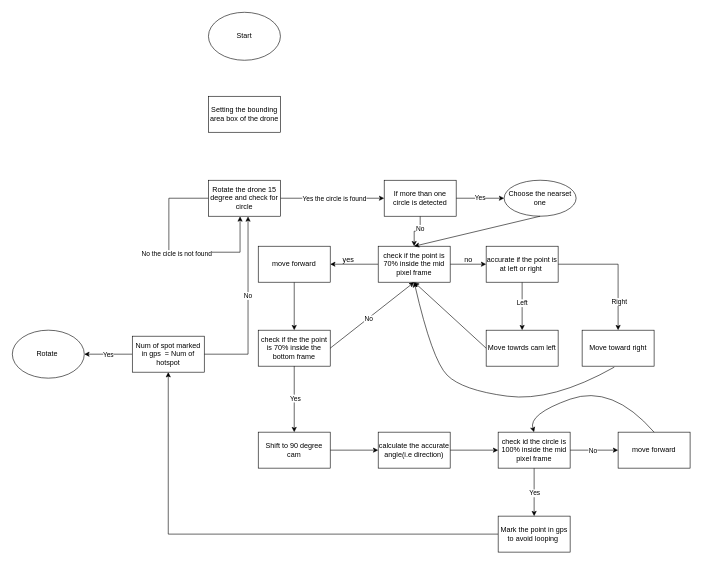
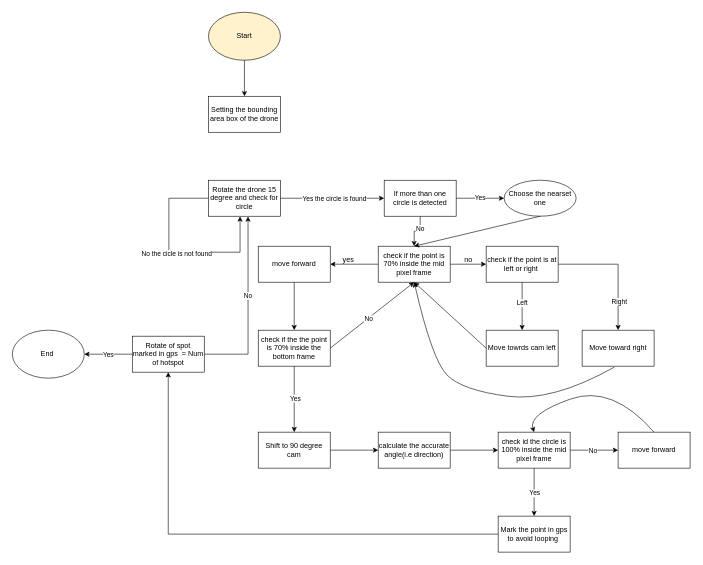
(245, 36) -> (245, 36)
none -> (245, 76)
(522, 264) -> (522, 264)
(48, 354) -> (48, 354)
(168, 354) -> (168, 354)
